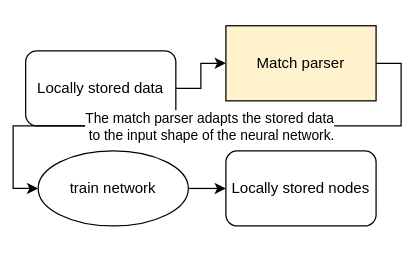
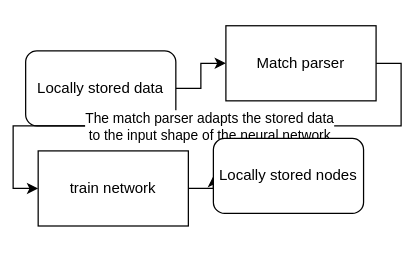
(301, 63) -> (301, 63)
(113, 188) -> (113, 188)
(301, 188) -> (288, 176)
